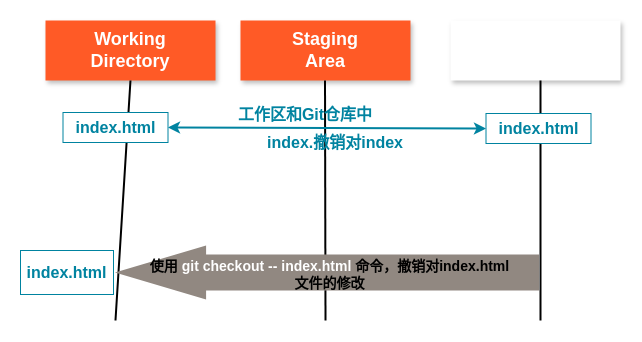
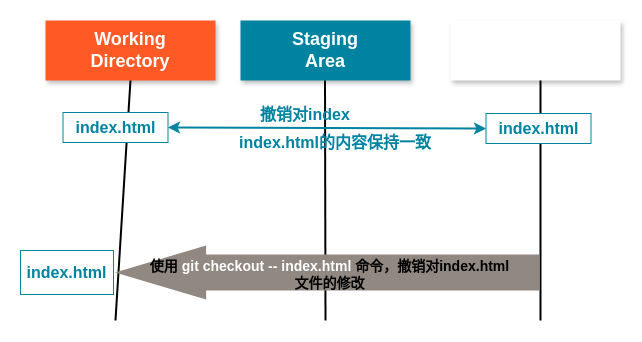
(326, 51) -> (326, 51)
(306, 115) -> (306, 115)
(336, 143) -> (336, 143)
